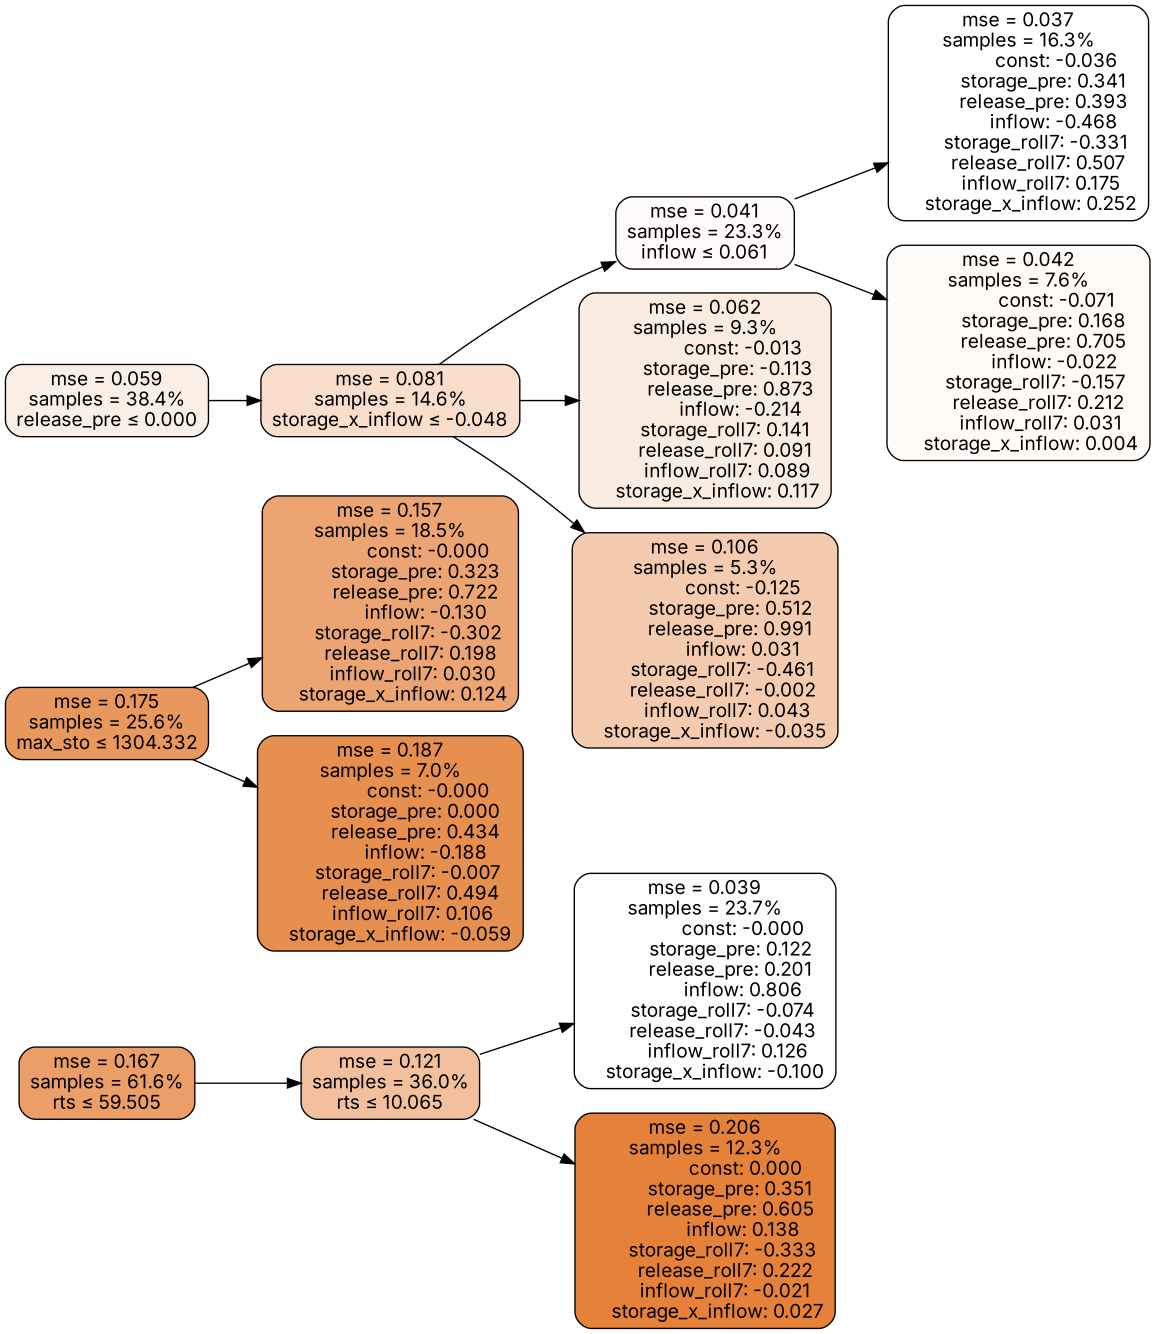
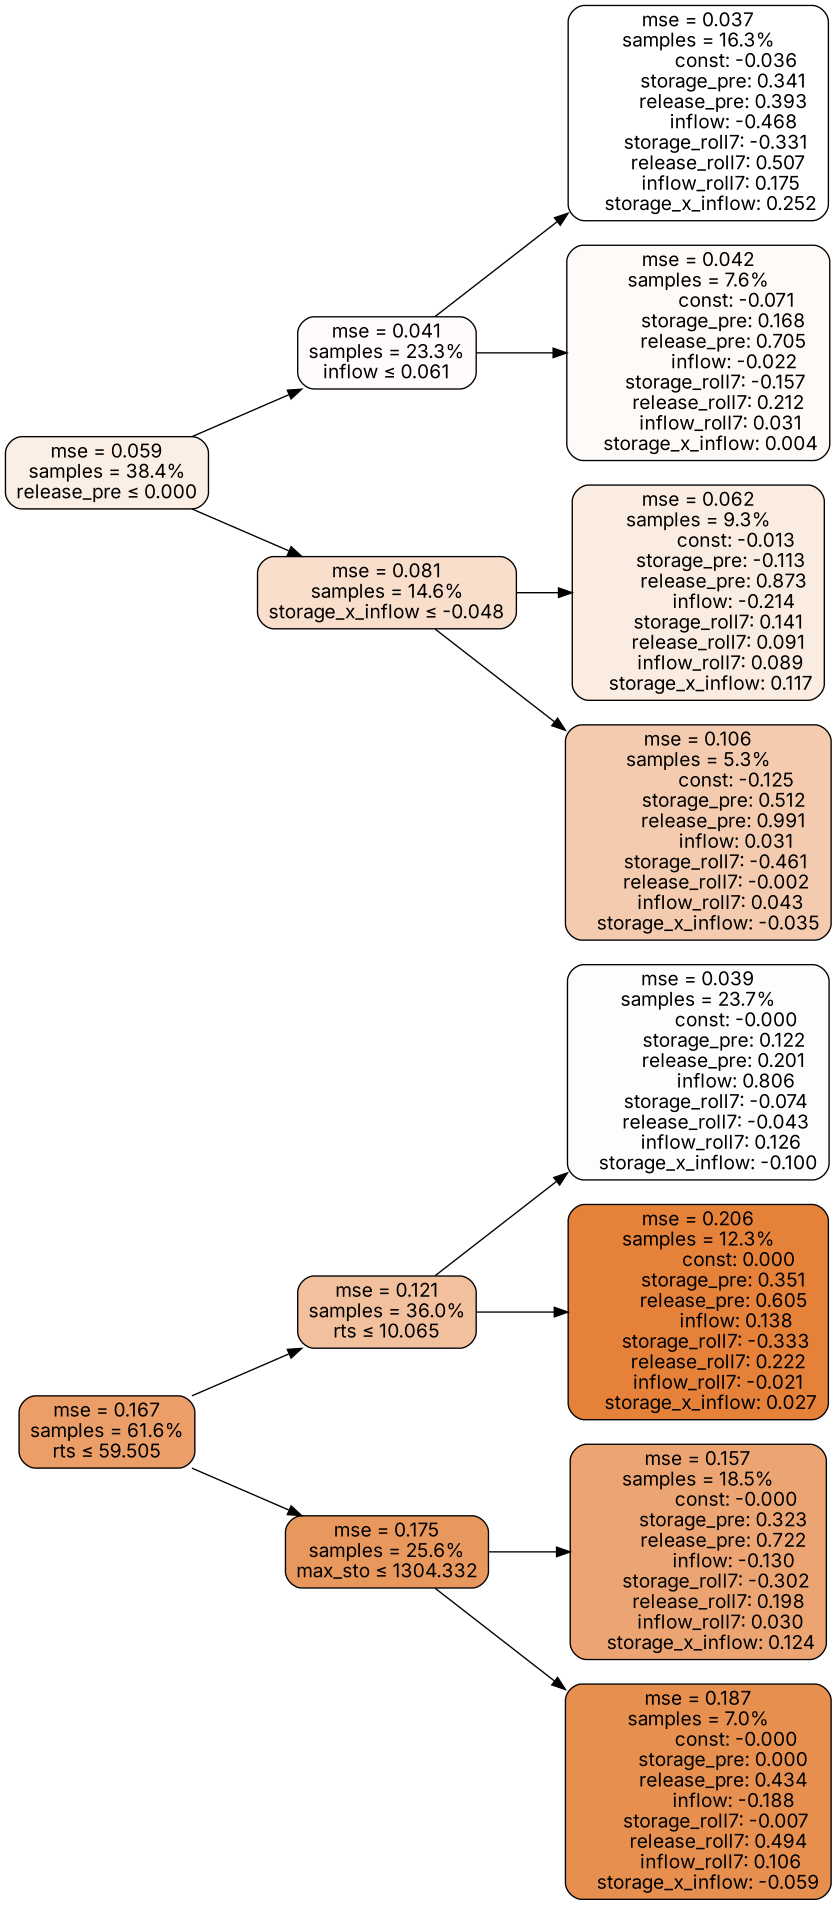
(518, 311) -> (240, 416)
none -> (240, 1489)
